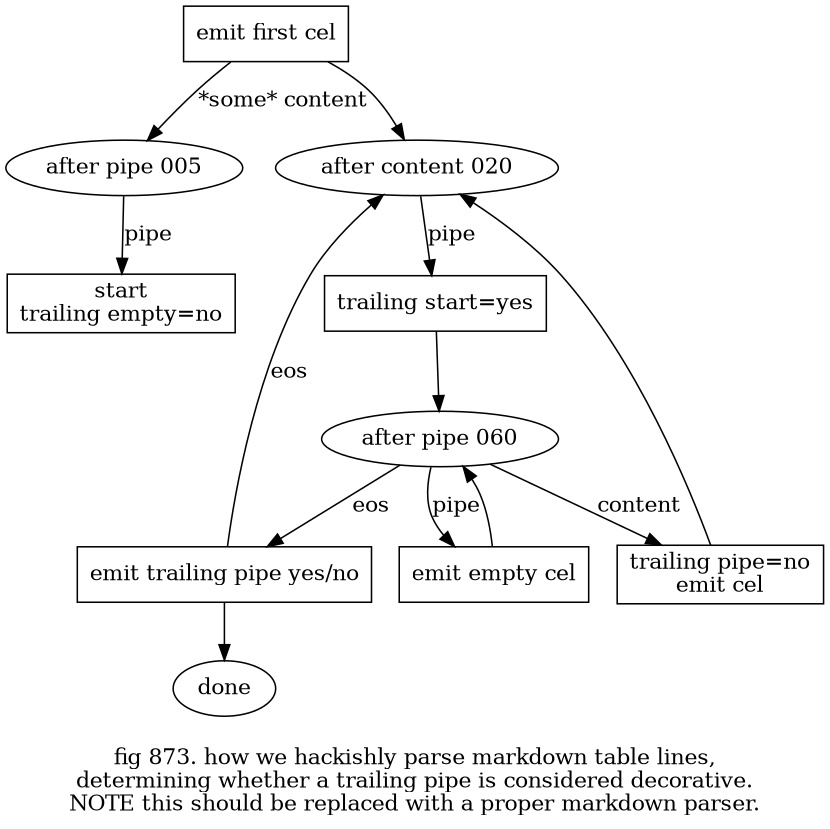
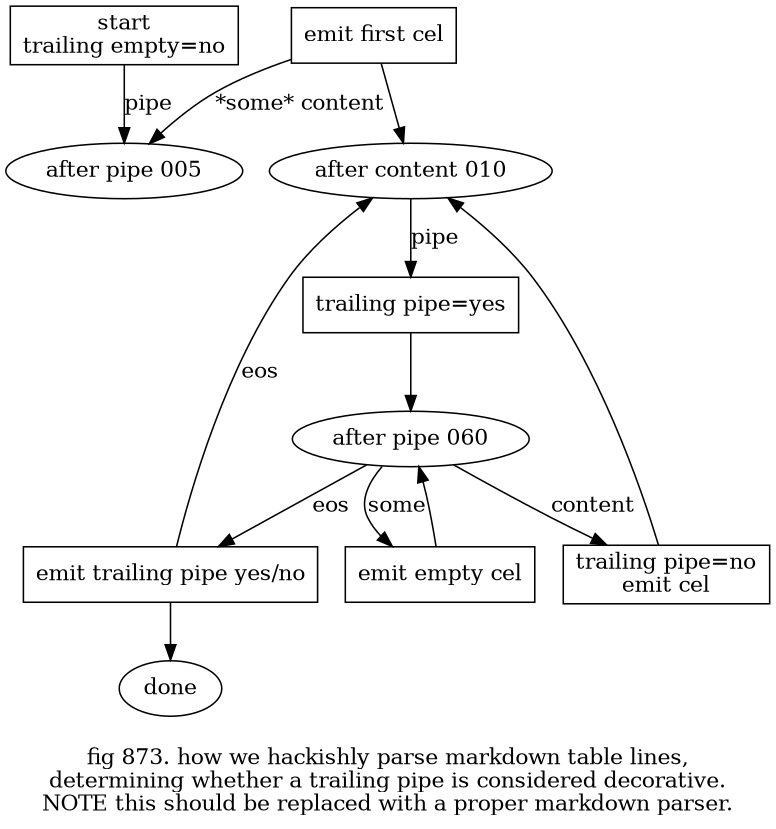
(417, 168) -> (411, 171)
(123, 227) -> (124, 96)
(435, 303) -> (411, 305)
(456, 506) -> (397, 506)
